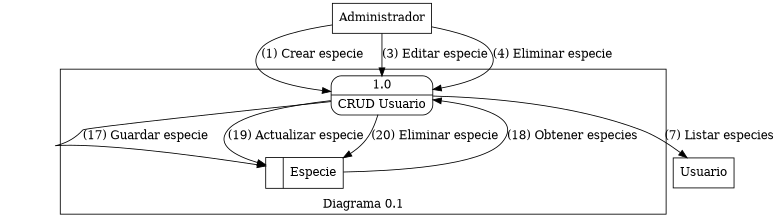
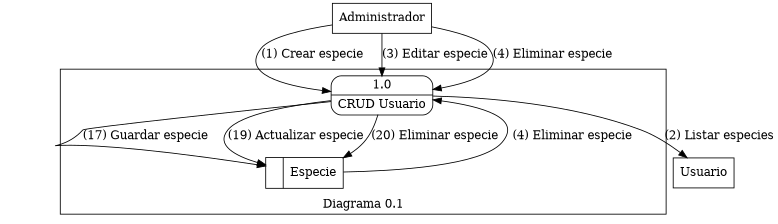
(572, 136) -> (572, 136)
(719, 136) -> (719, 136)
